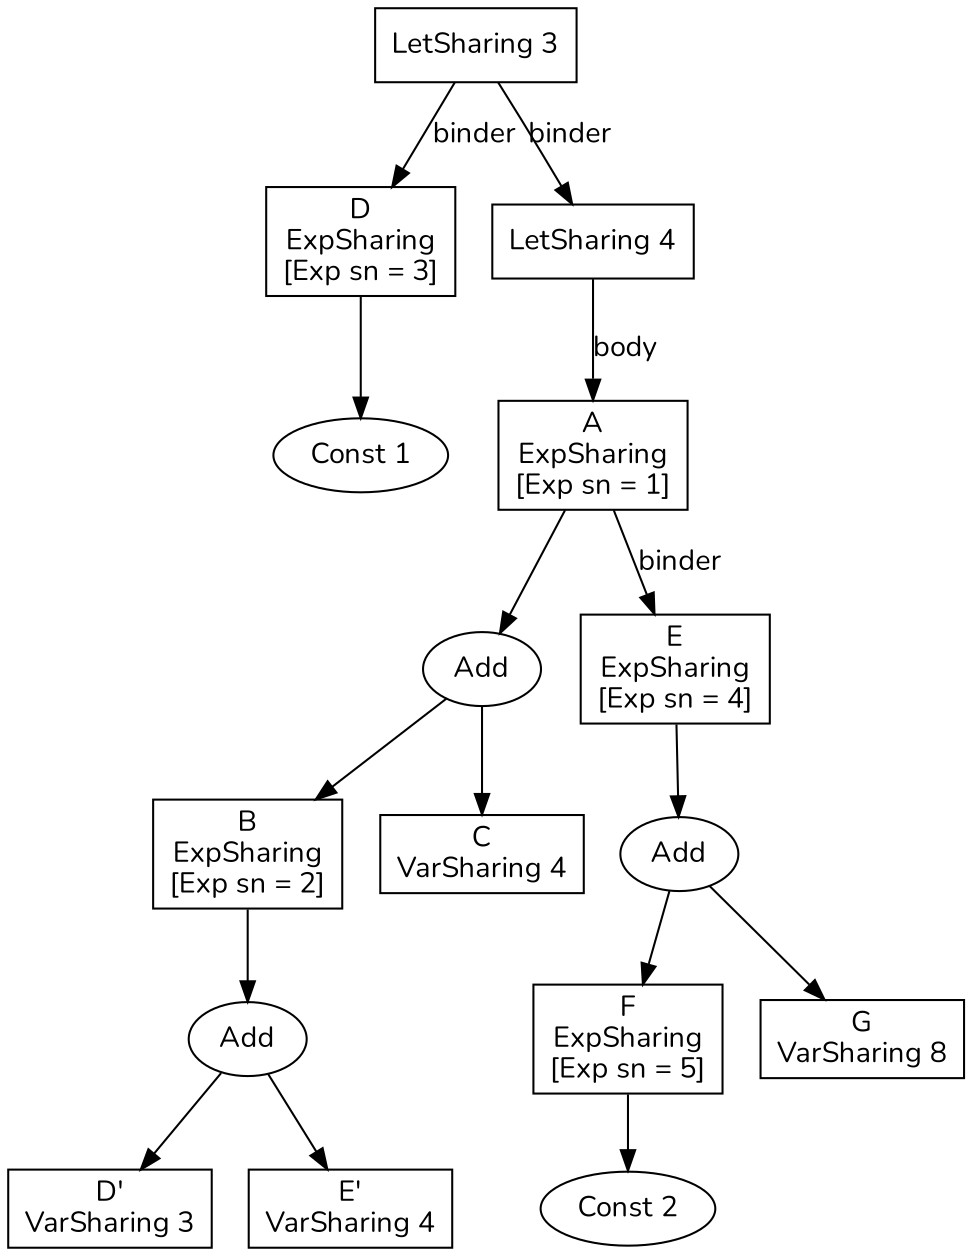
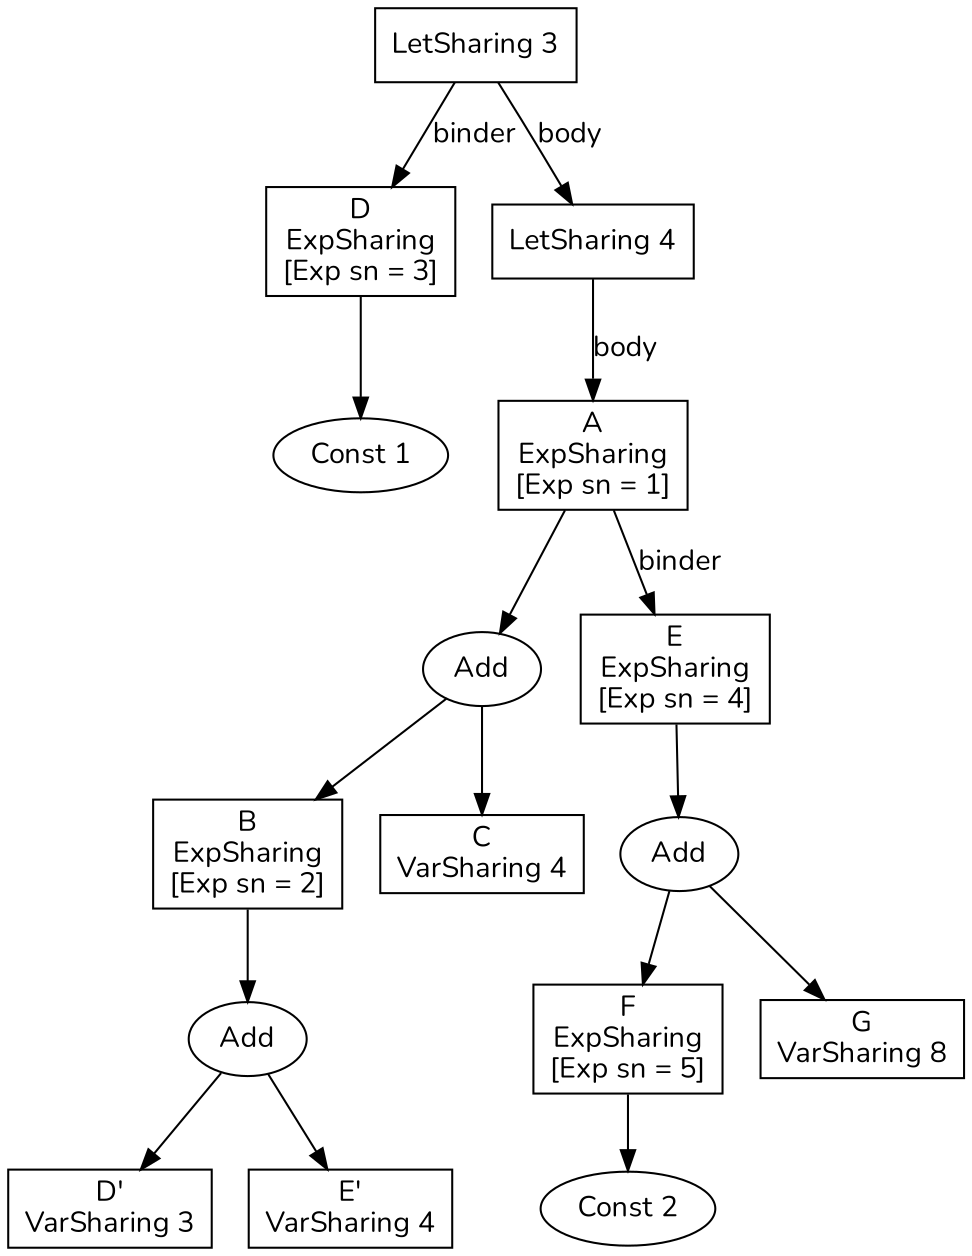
(570, 135) -> (570, 135)
